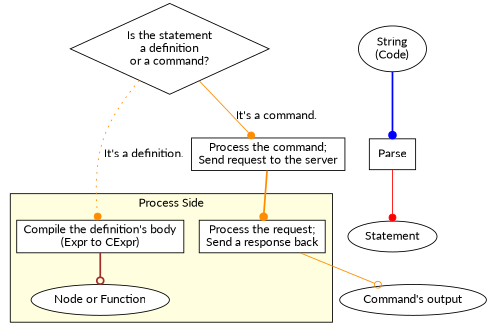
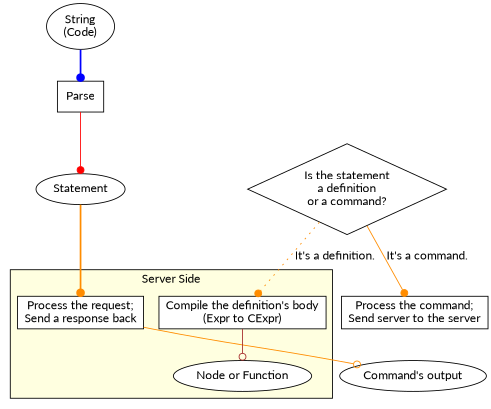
(268, 160) -> (415, 319)
(266, 188) -> (81, 247)
(171, 204) -> (171, 280)
(100, 265) -> (243, 339)
